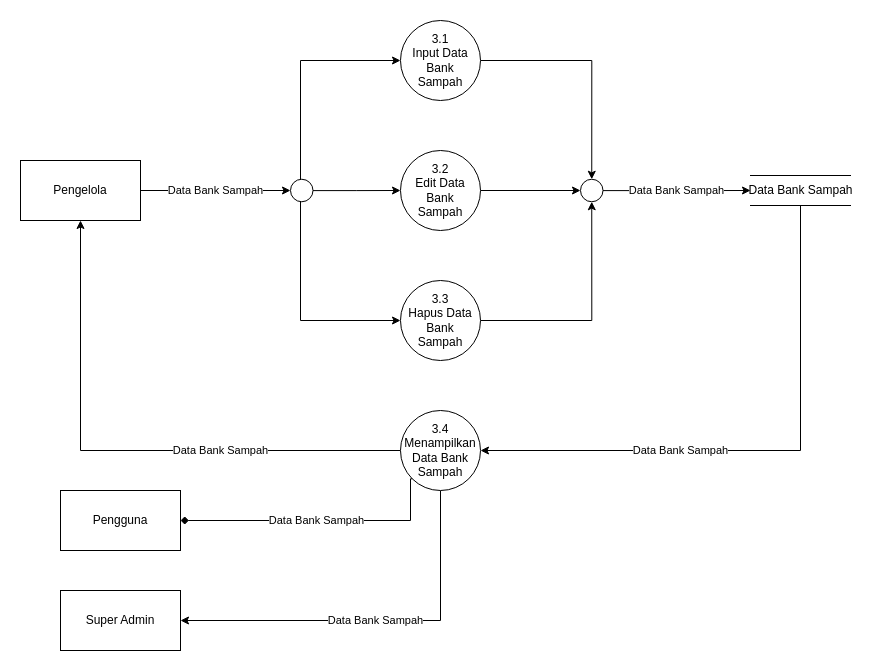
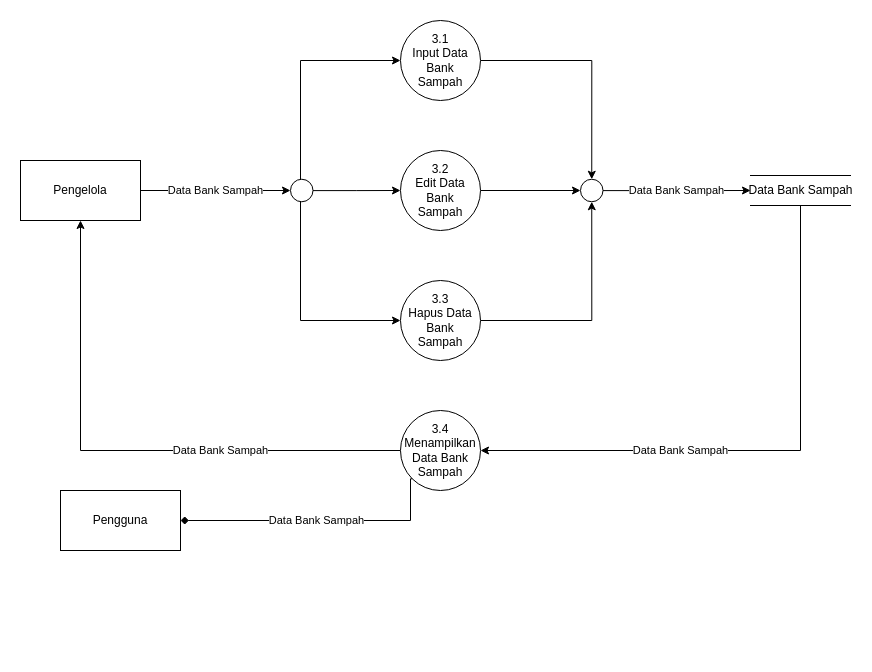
(121, 621) -> none
(379, 621) -> none
